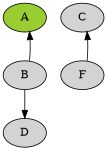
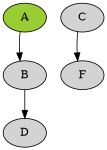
(30, 50) -> (19, 42)
(88, 50) -> (77, 42)
